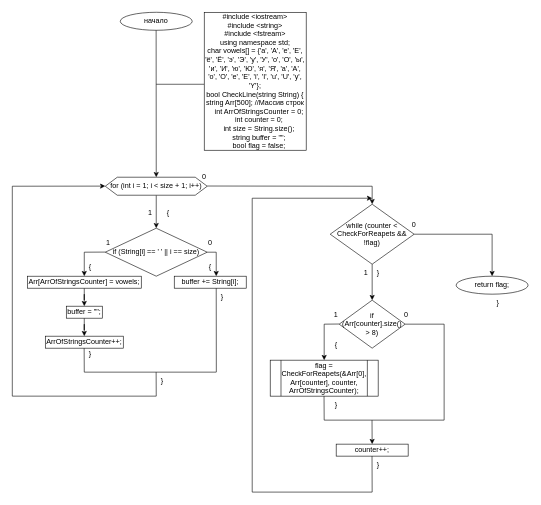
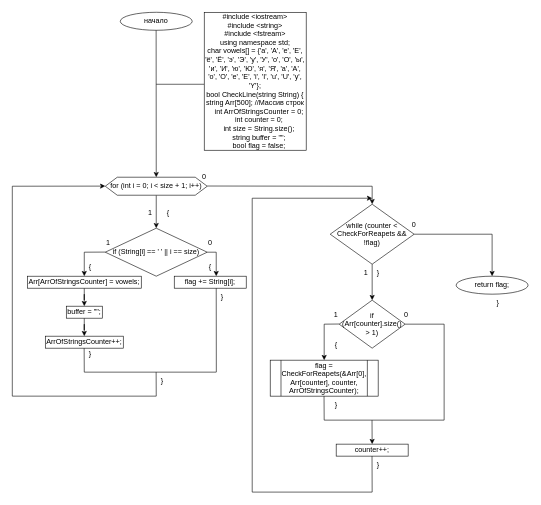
(156, 186) -> (156, 186)
(210, 282) -> (210, 282)
(372, 324) -> (372, 324)
